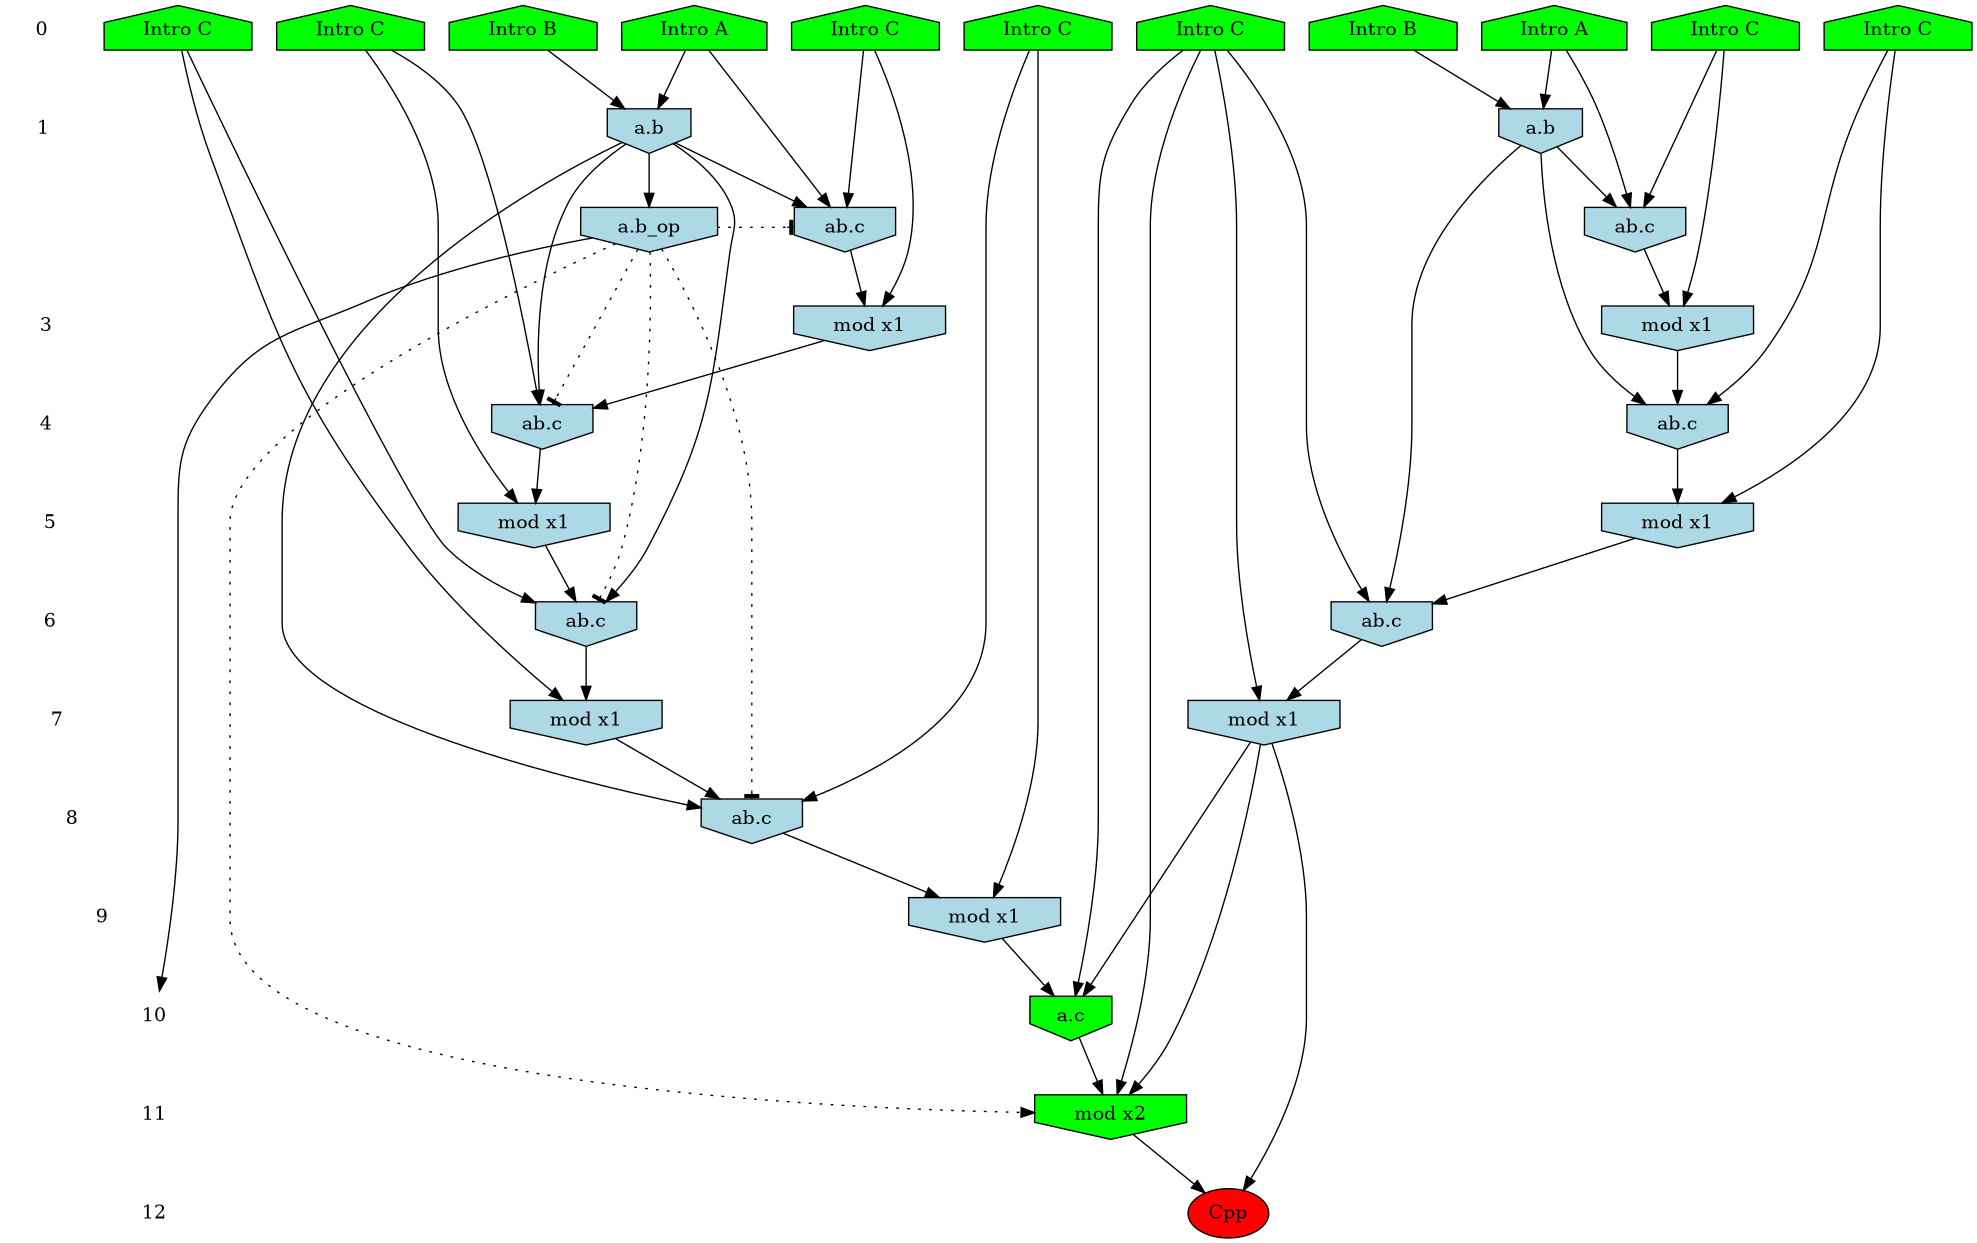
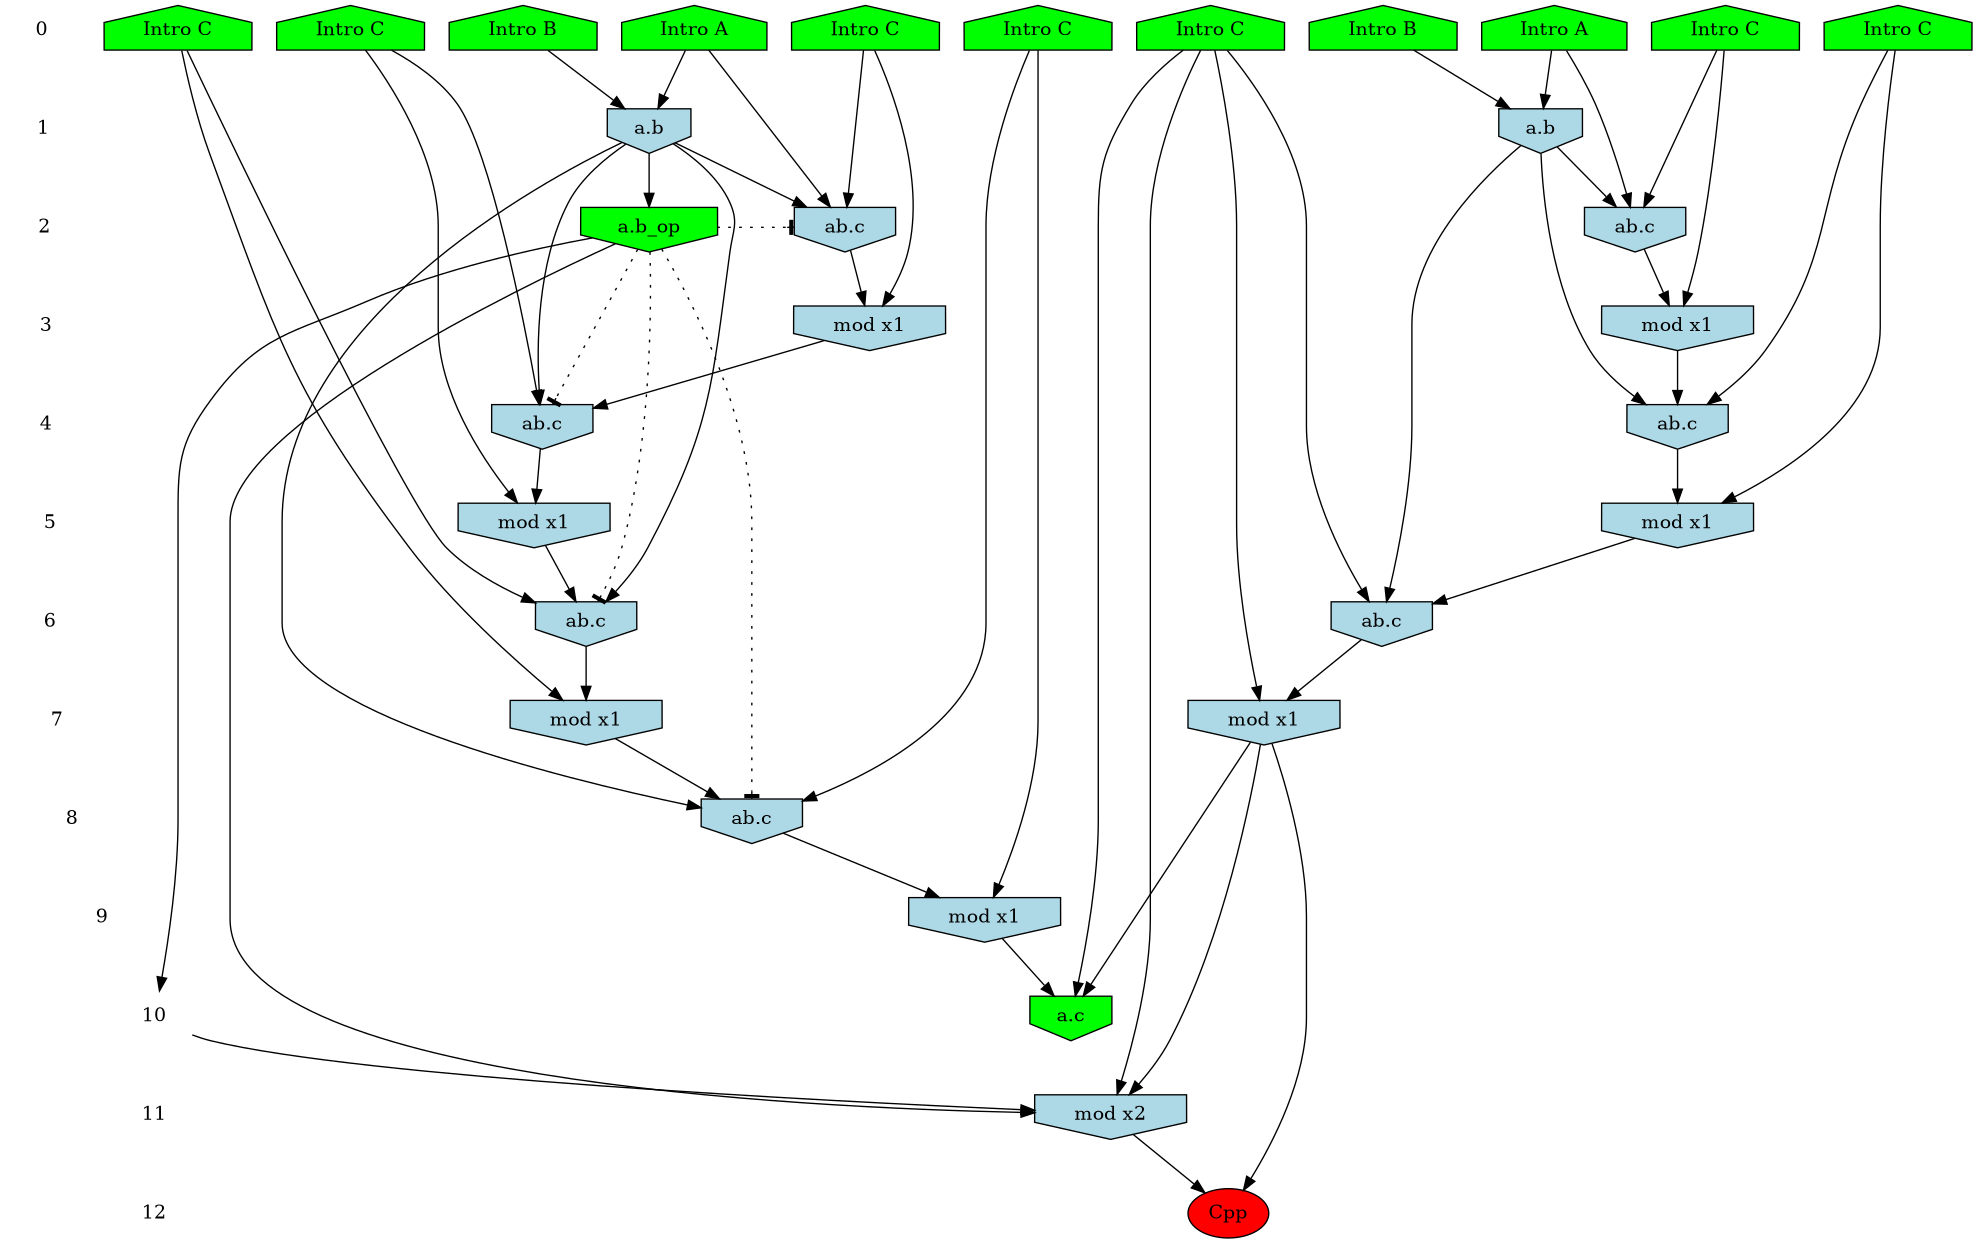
none -> (45, 227)
(649, 227) -> (649, 227)
(230, 901) -> (230, 901)
(1088, 1060) -> (522, 1080)
(1111, 1115) -> (1111, 1115)
